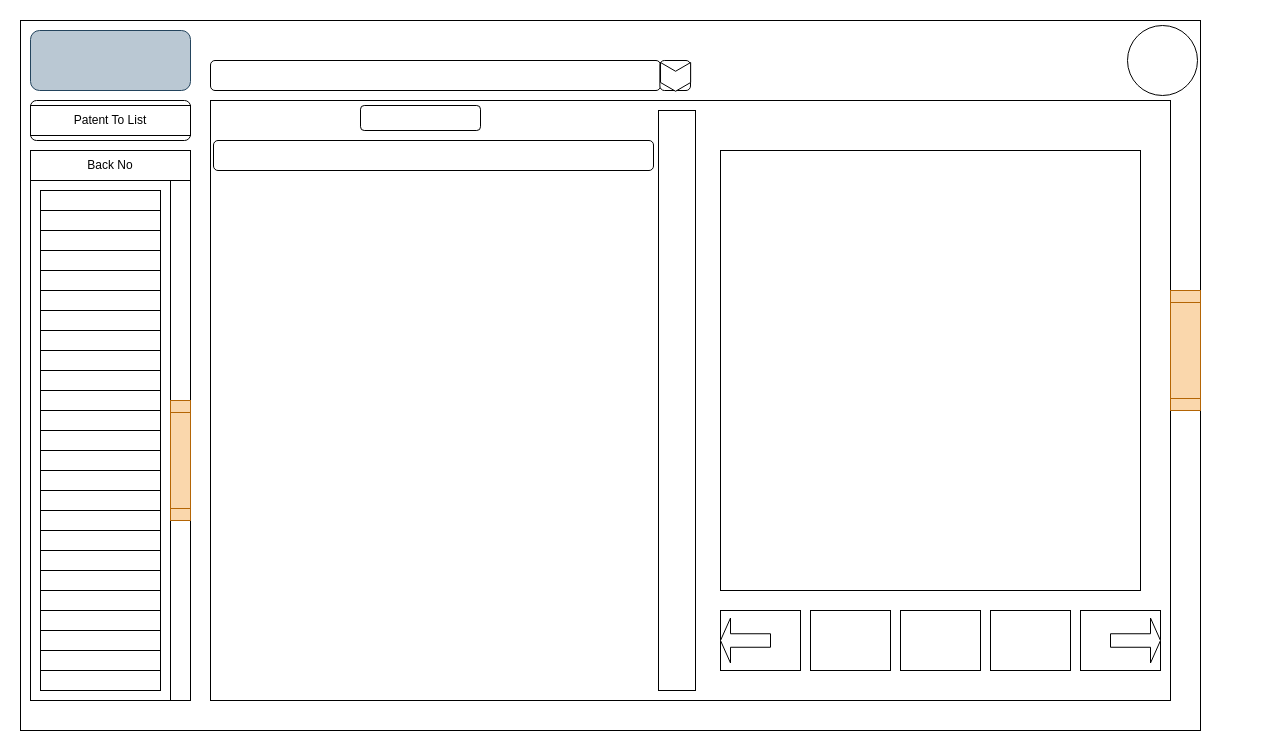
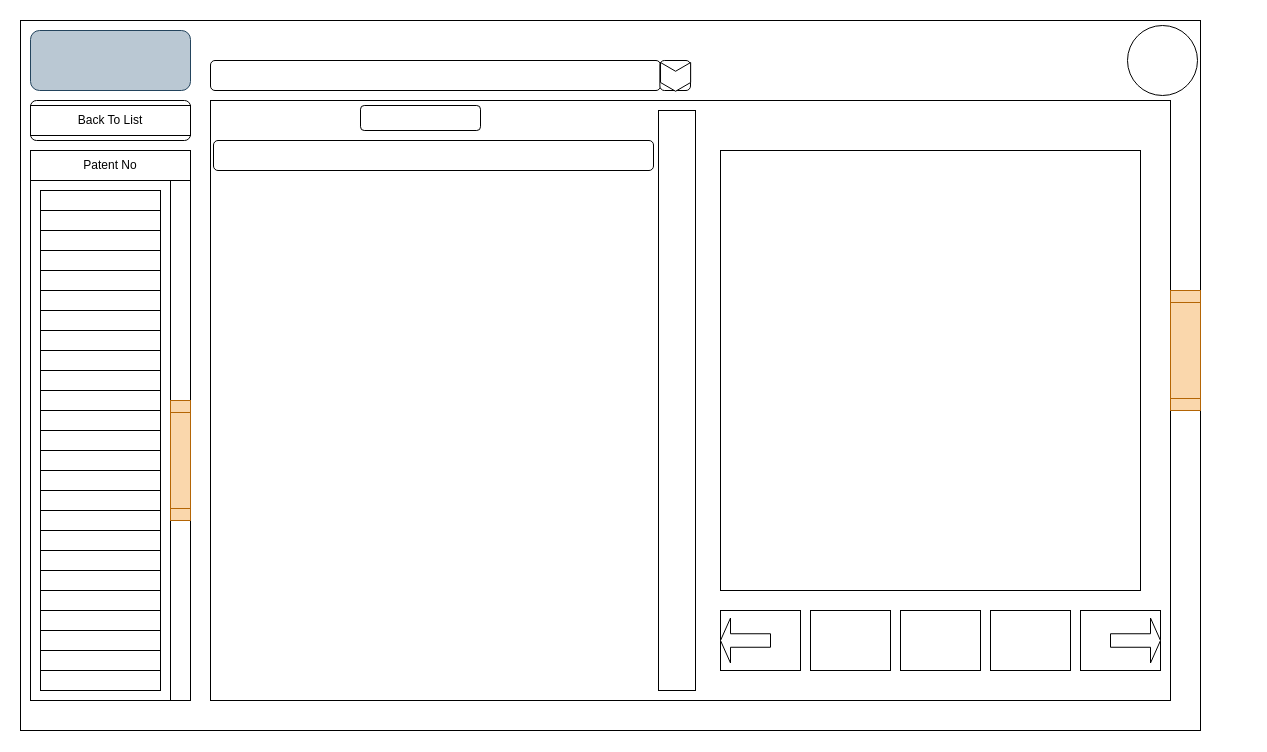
(111, 121) -> (111, 121)
(111, 166) -> (111, 166)
